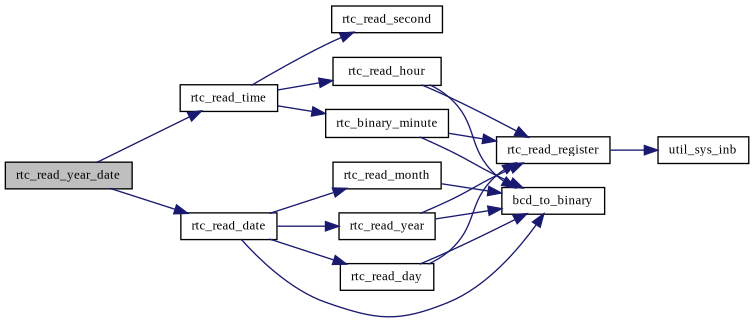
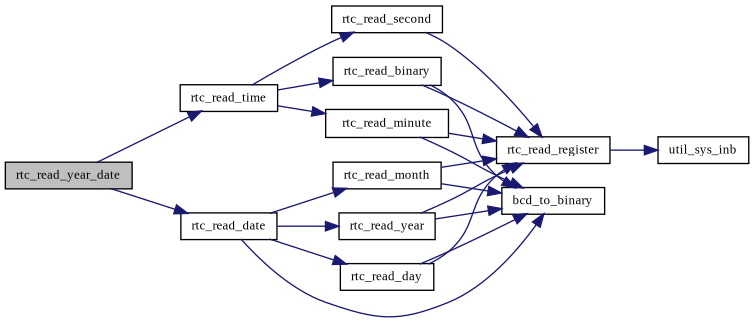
(387, 71) -> (387, 71)
none -> (484, 73)
(387, 123) -> (387, 123)
none -> (459, 165)
